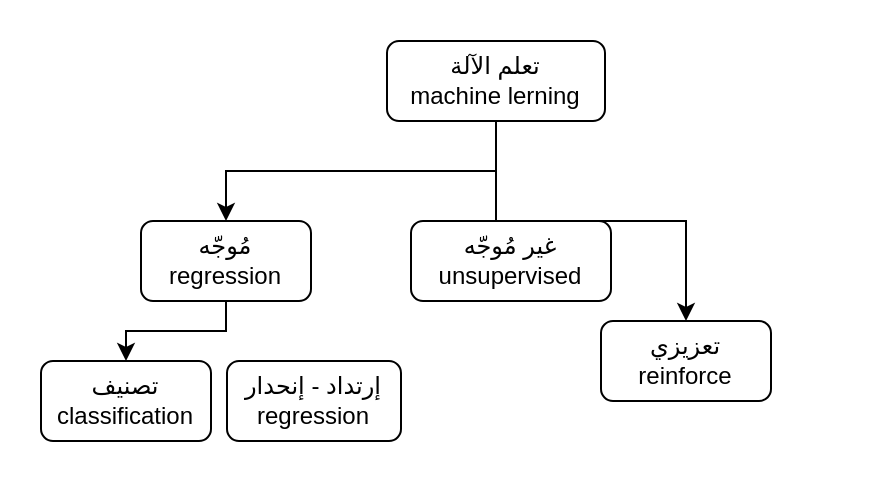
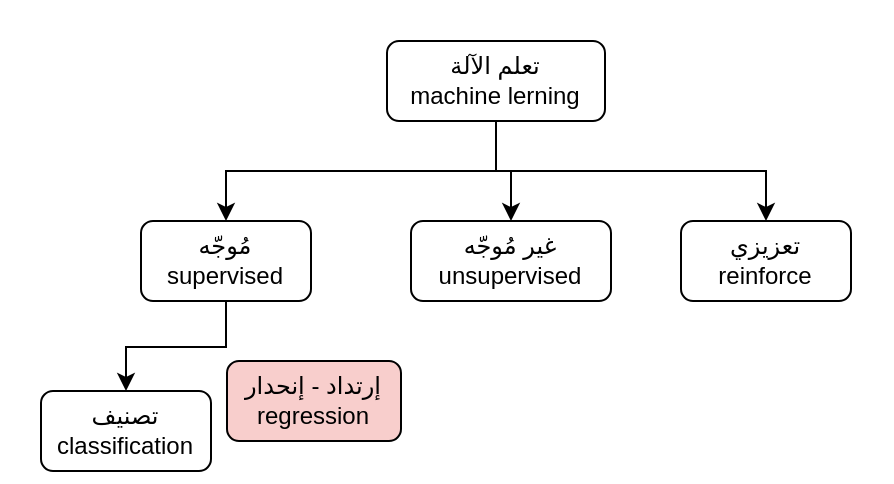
none -> (511, 191)
(226, 261) -> (226, 261)
(686, 361) -> (766, 261)
(126, 401) -> (126, 431)
(314, 401) -> (314, 401)
